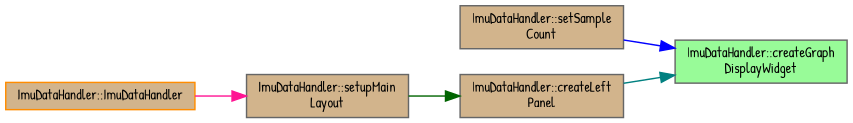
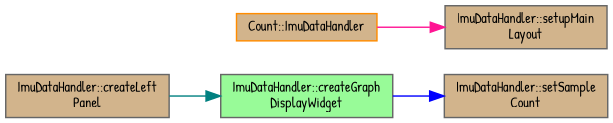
(642, 43) -> (411, 96)
(100, 96) -> (307, 27)
(427, 96) -> none
